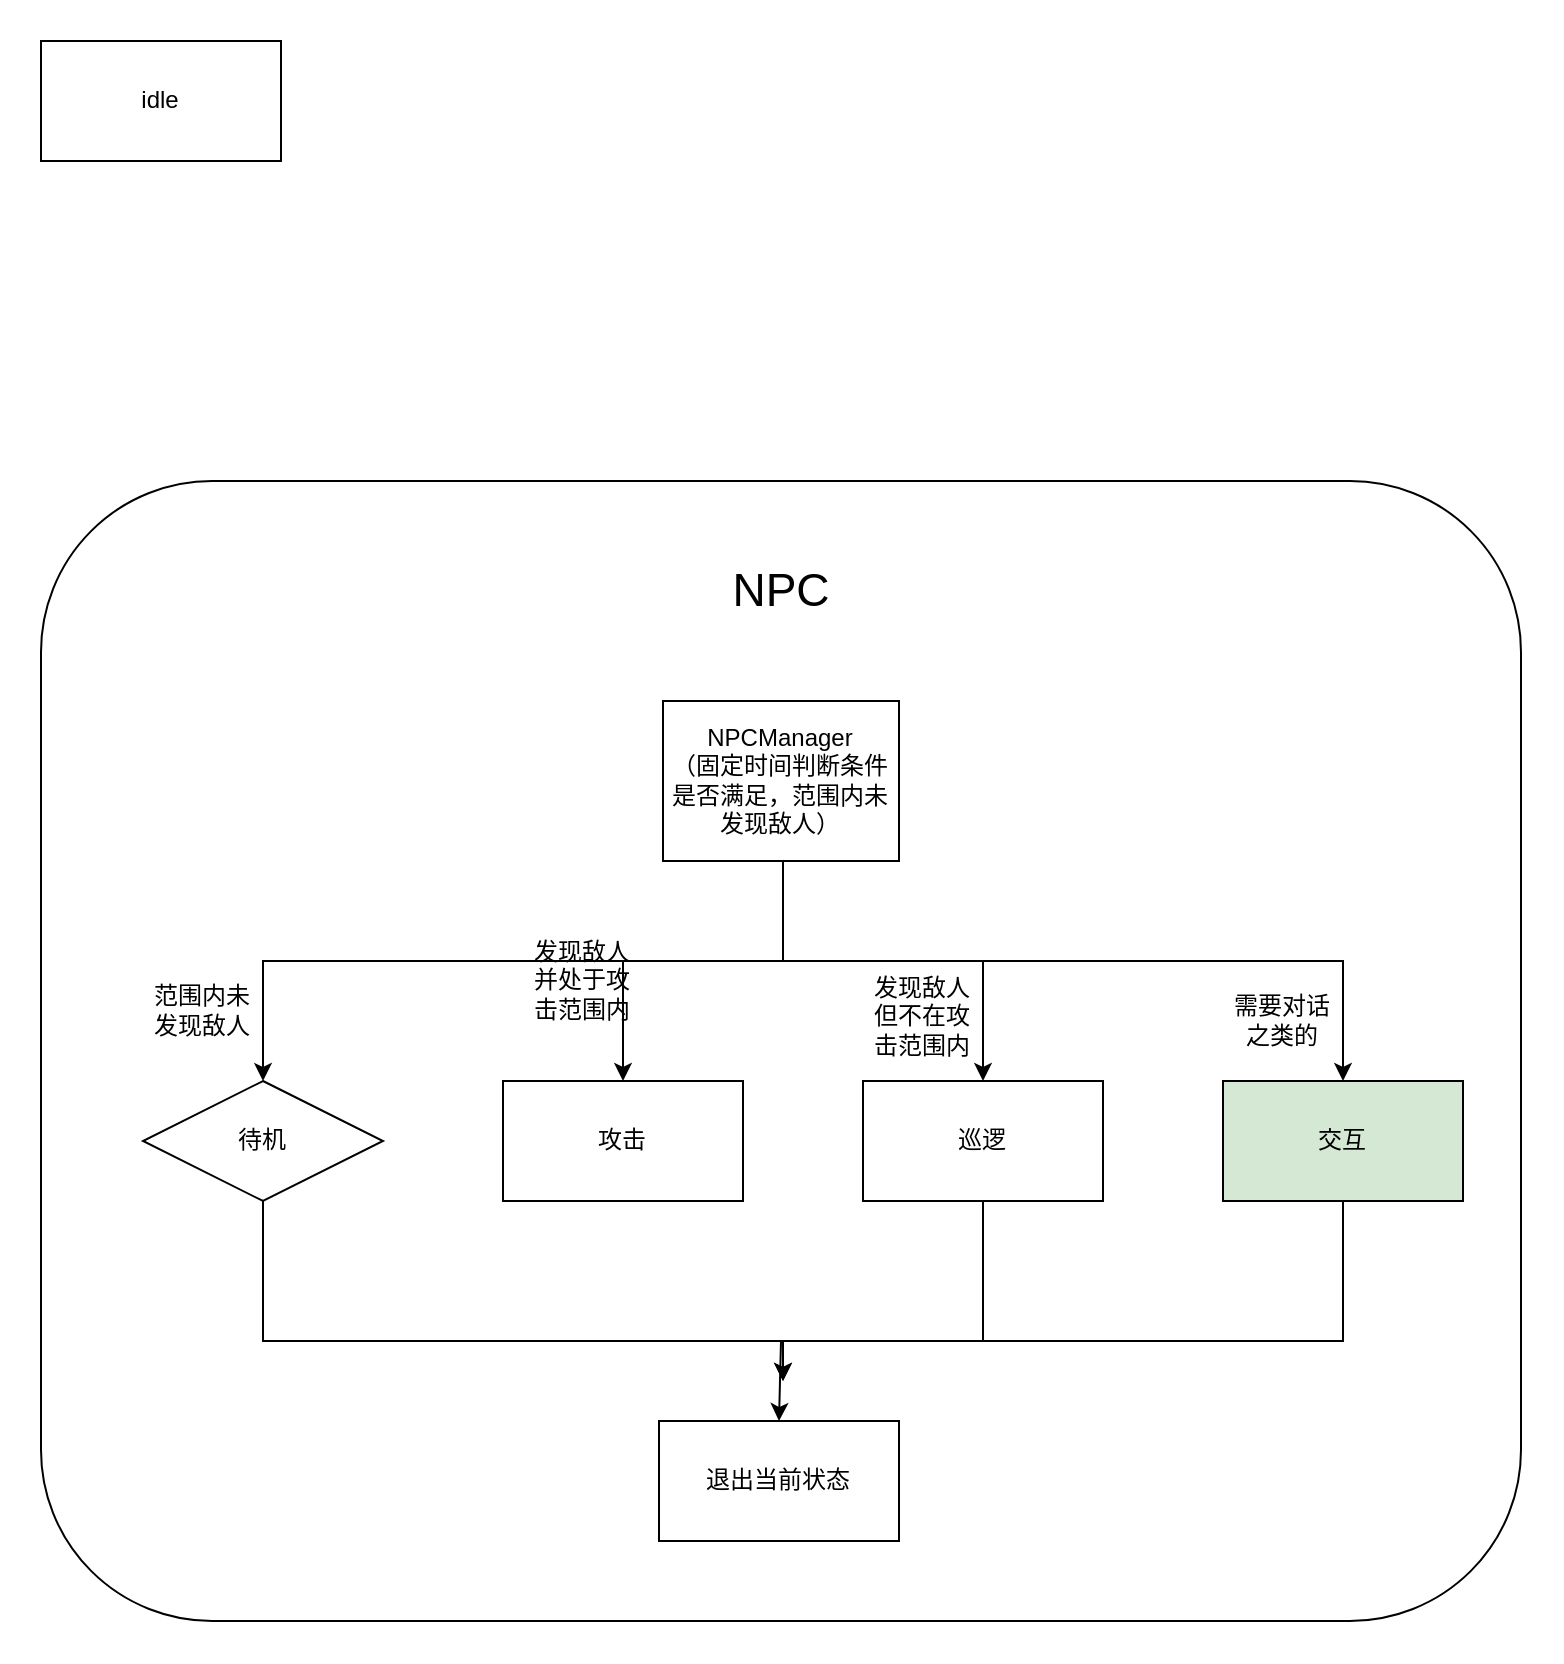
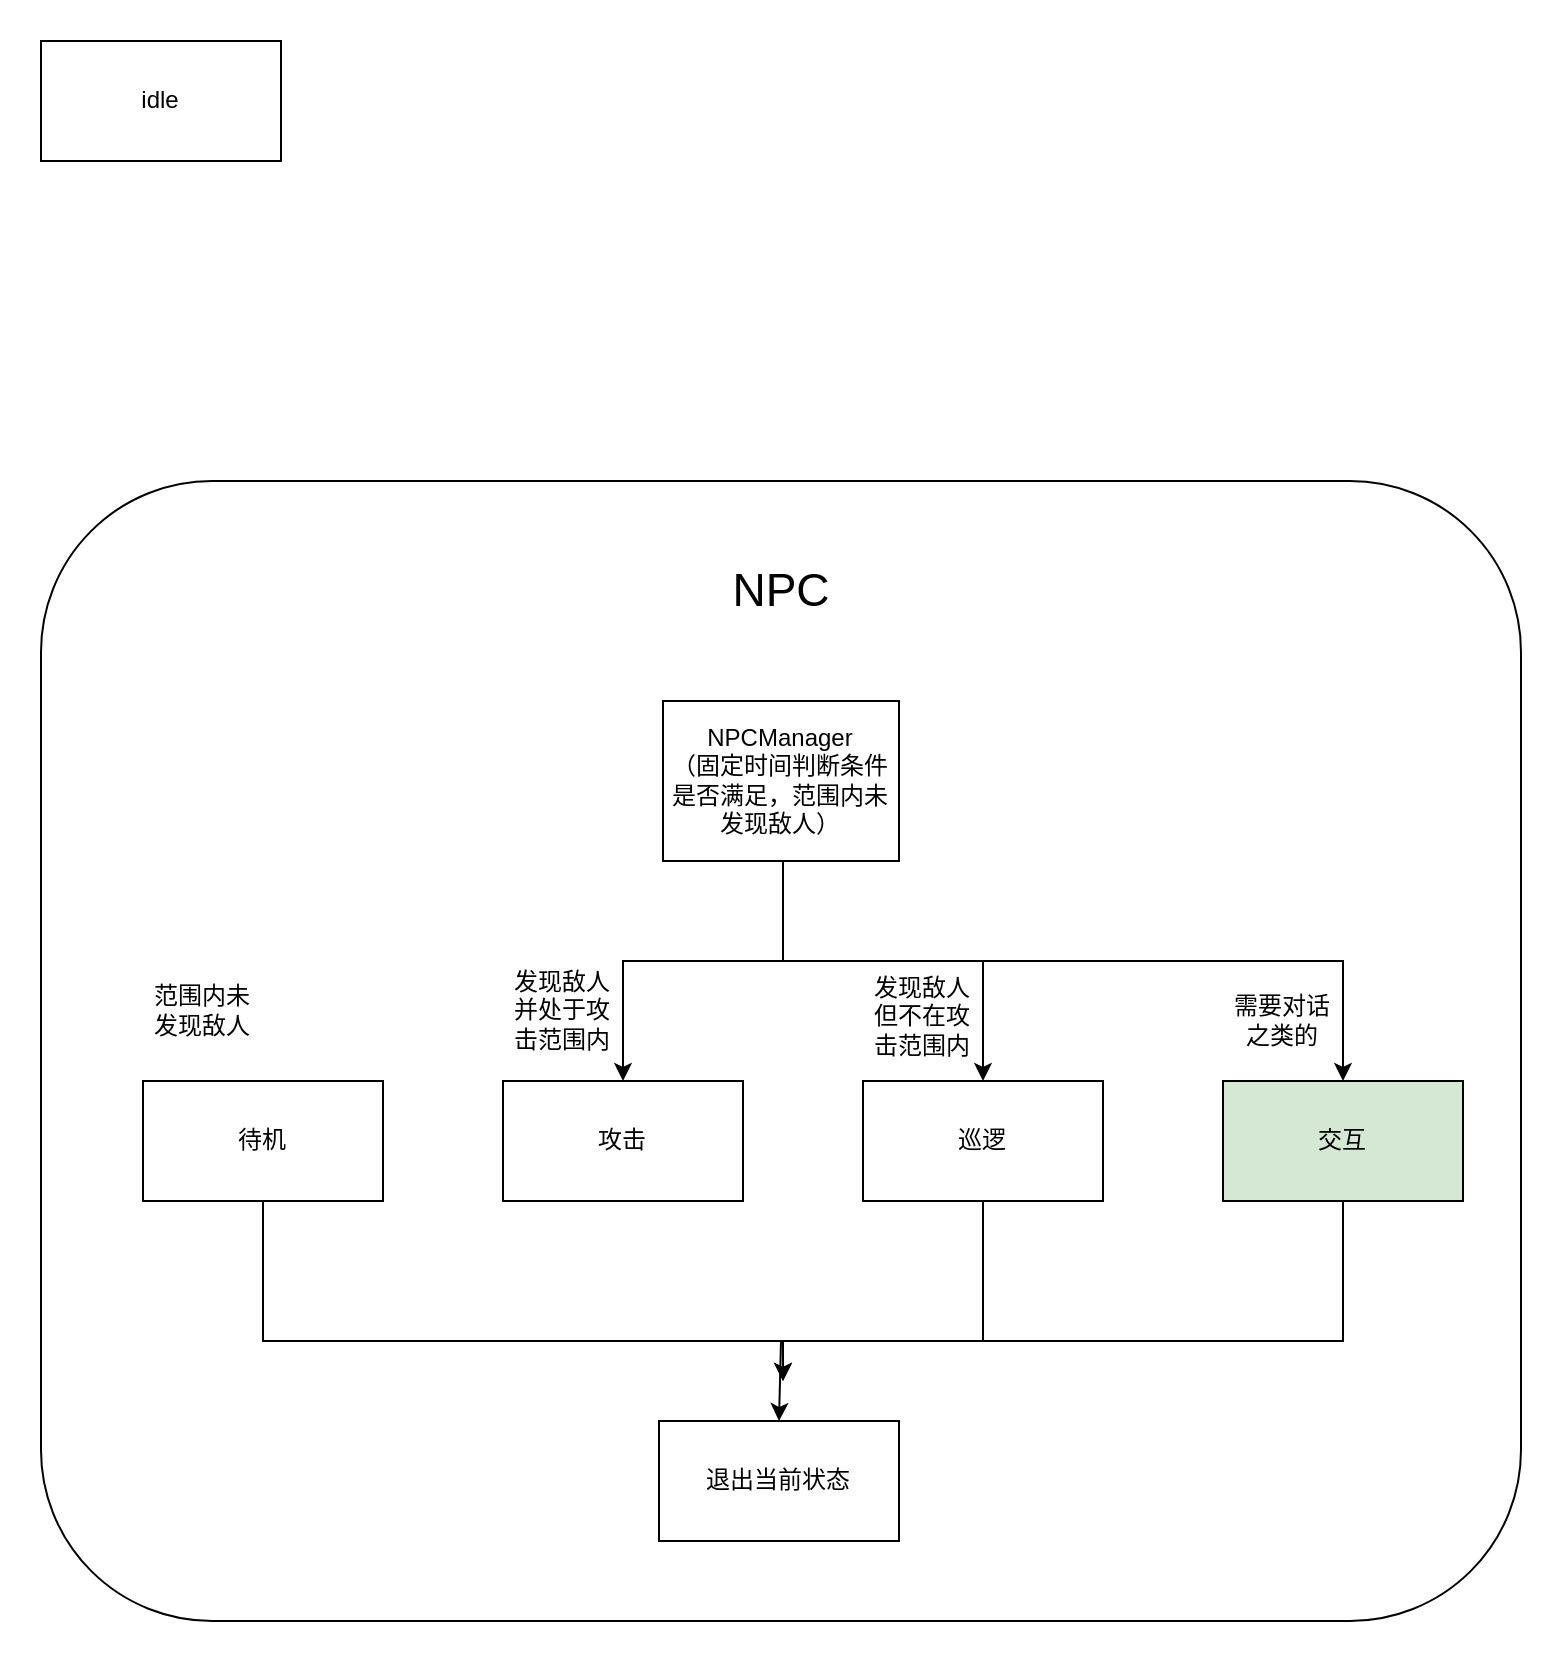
(388, 961) -> none
(583, 981) -> (563, 1011)
(263, 1141) -> (263, 1141)
